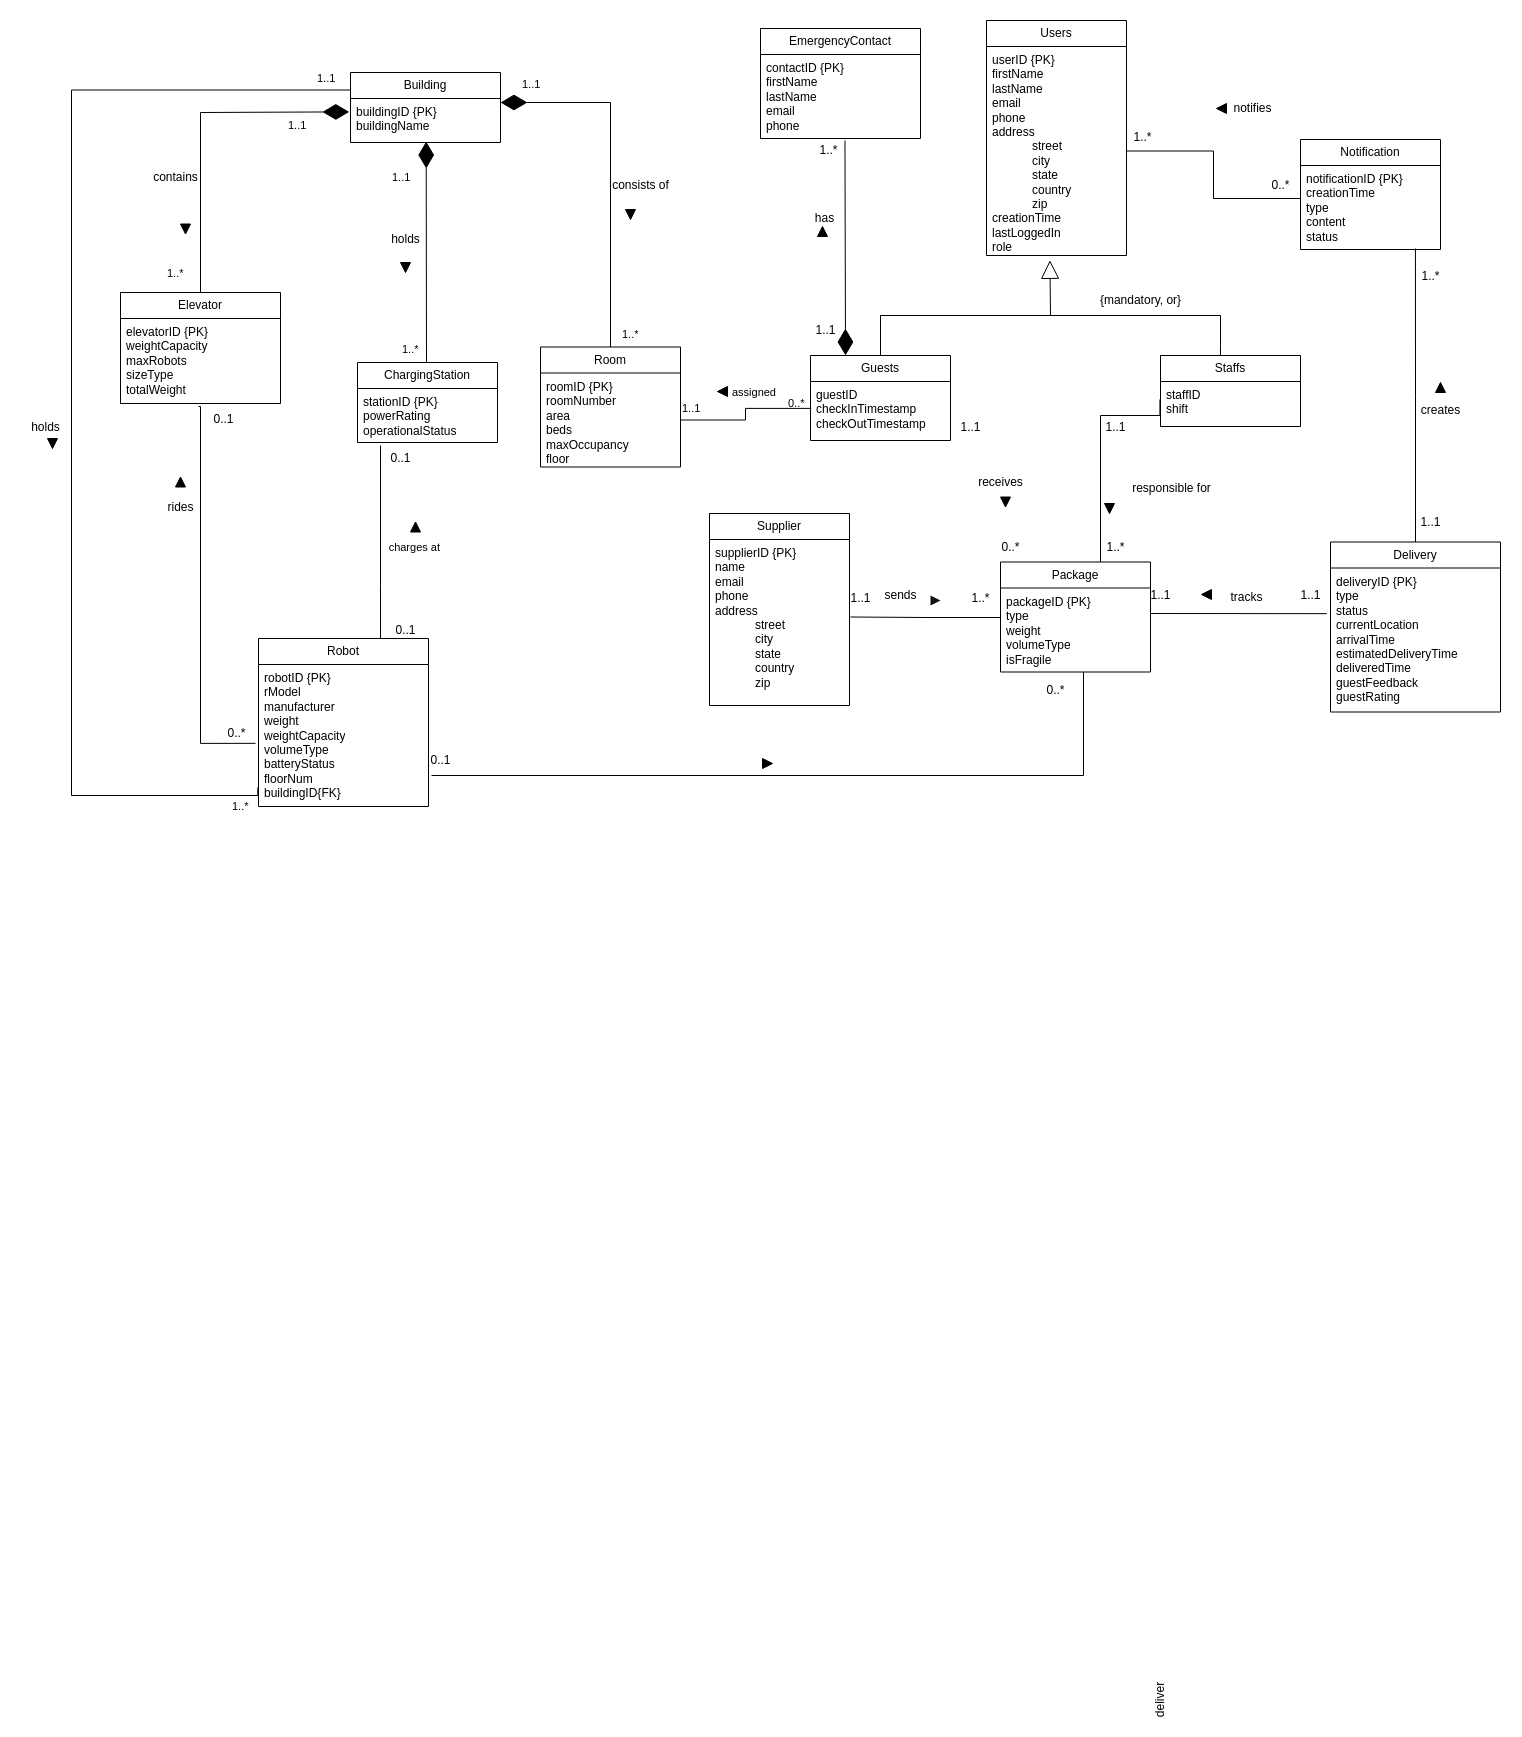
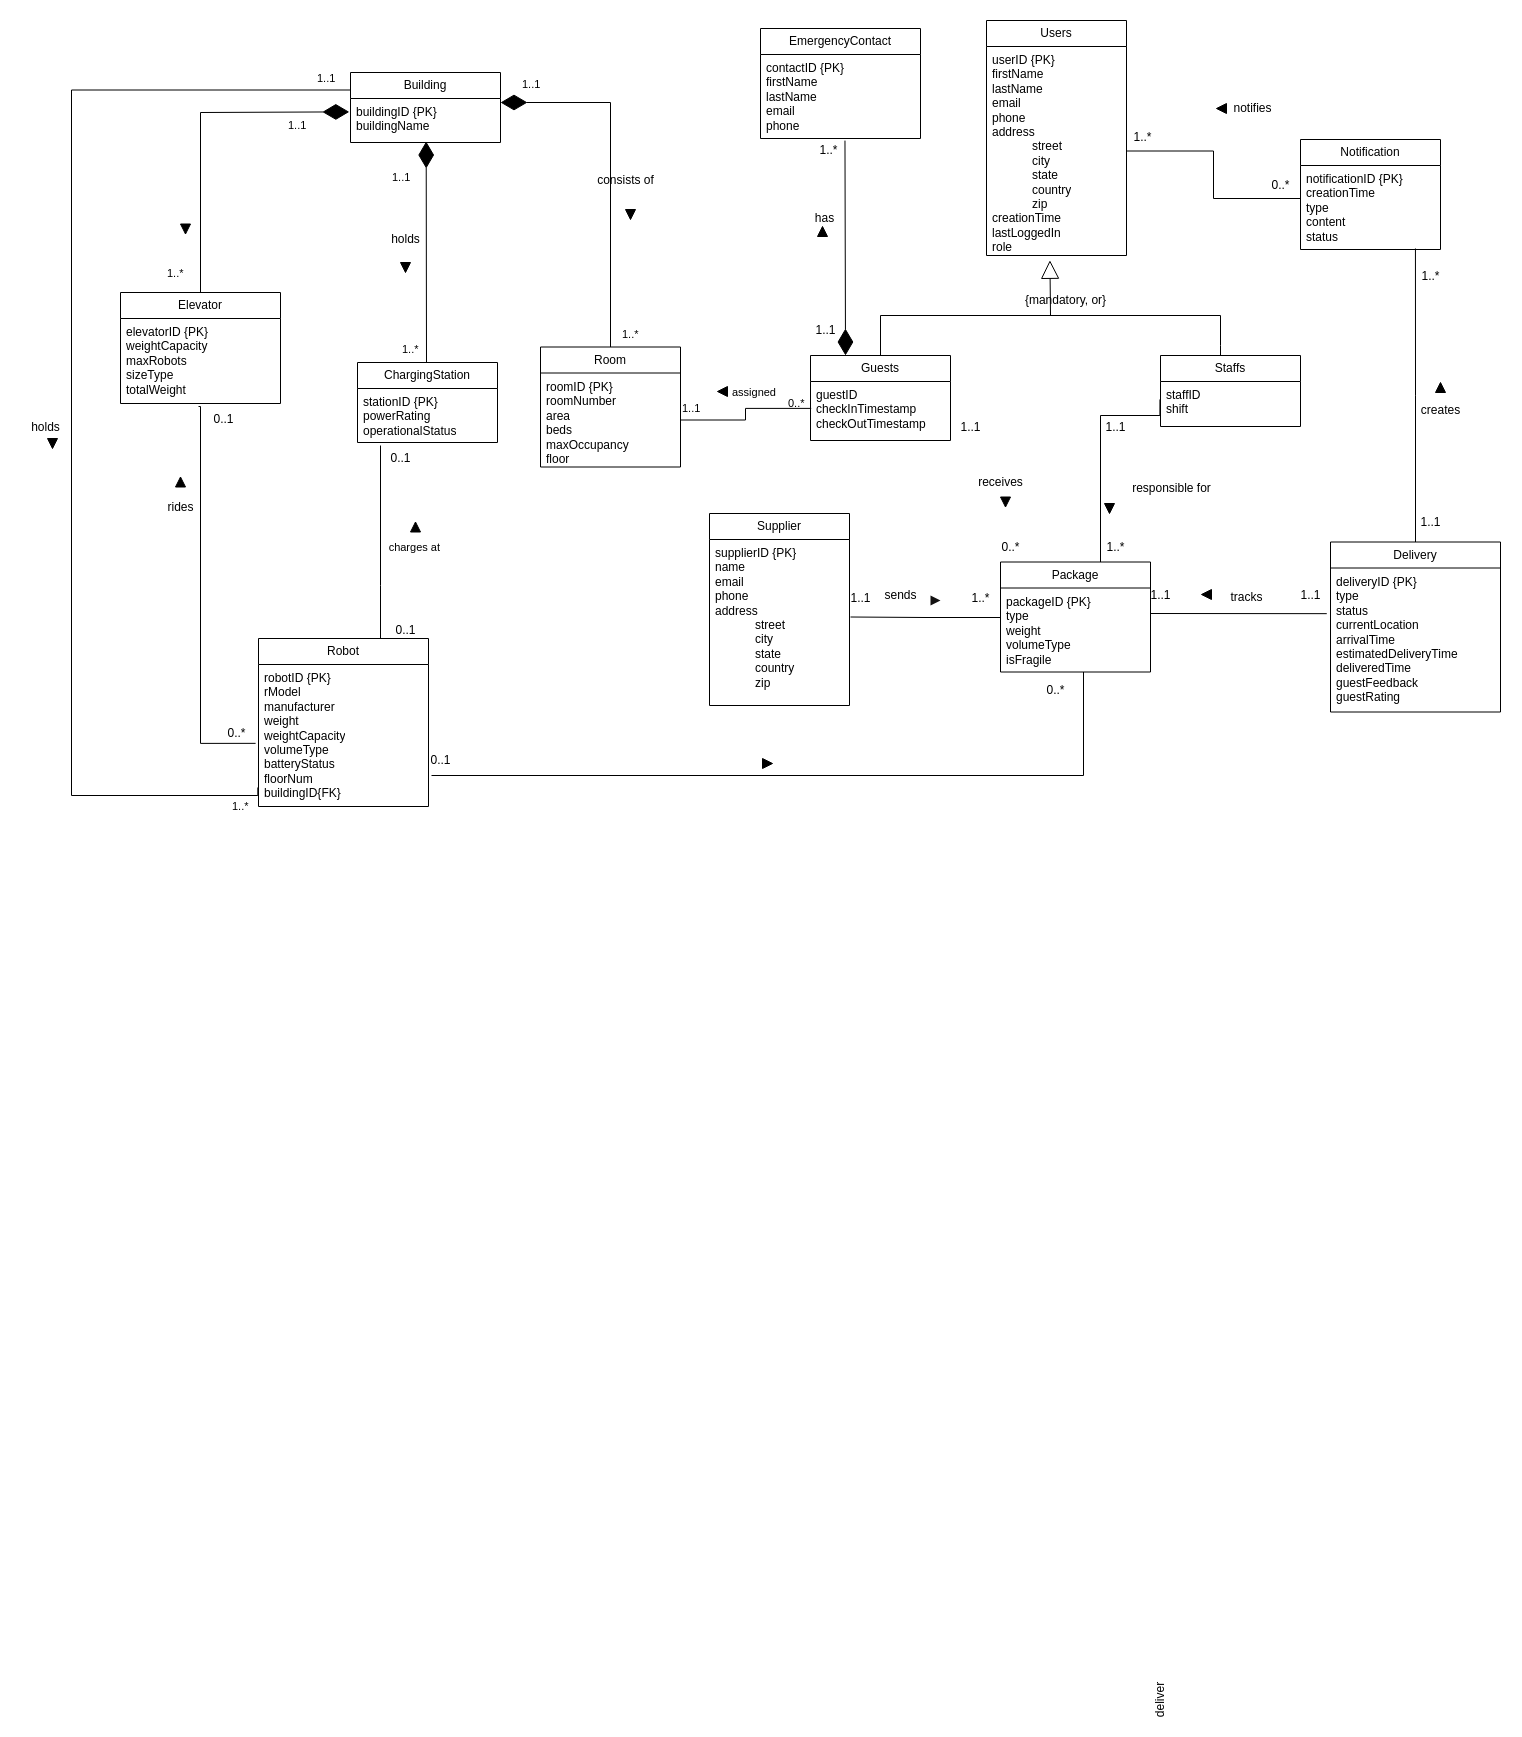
(176, 178) -> none
(641, 186) -> (626, 181)
(1141, 301) -> (1066, 301)
